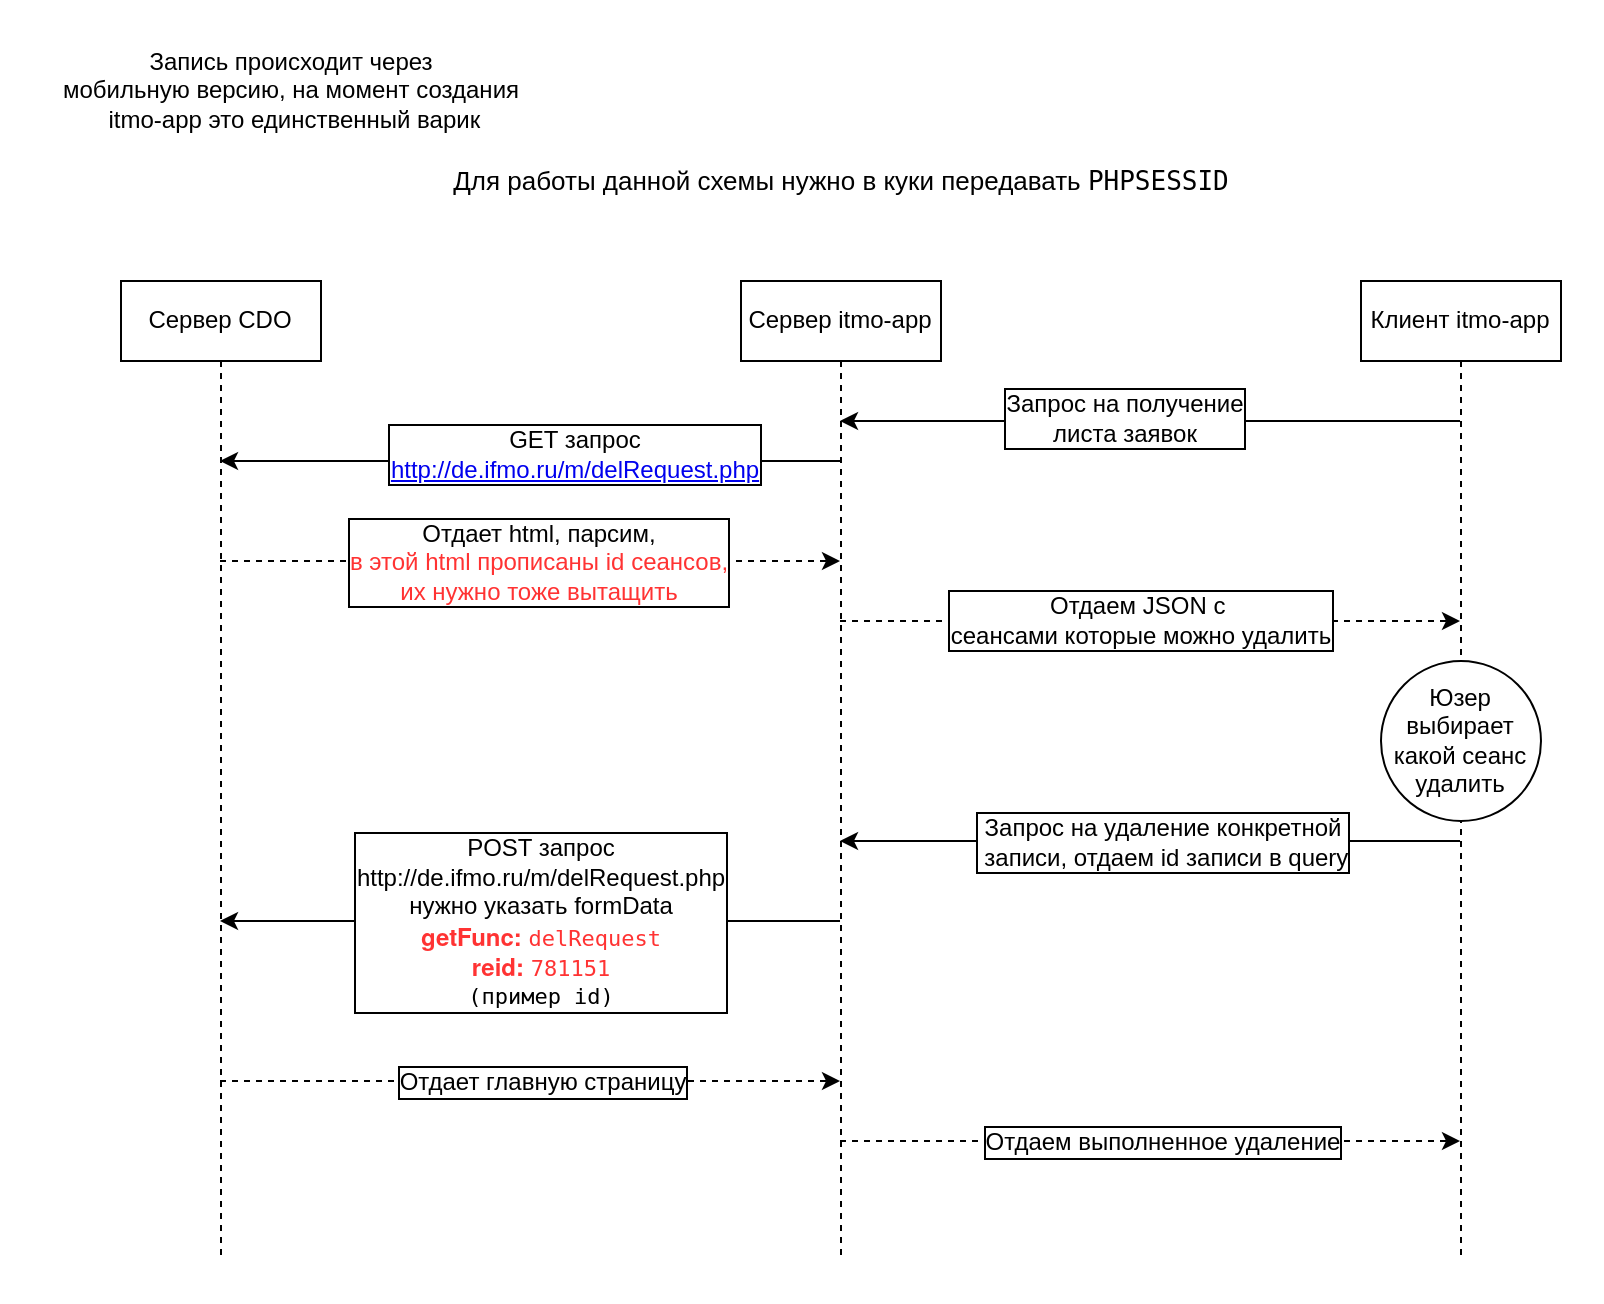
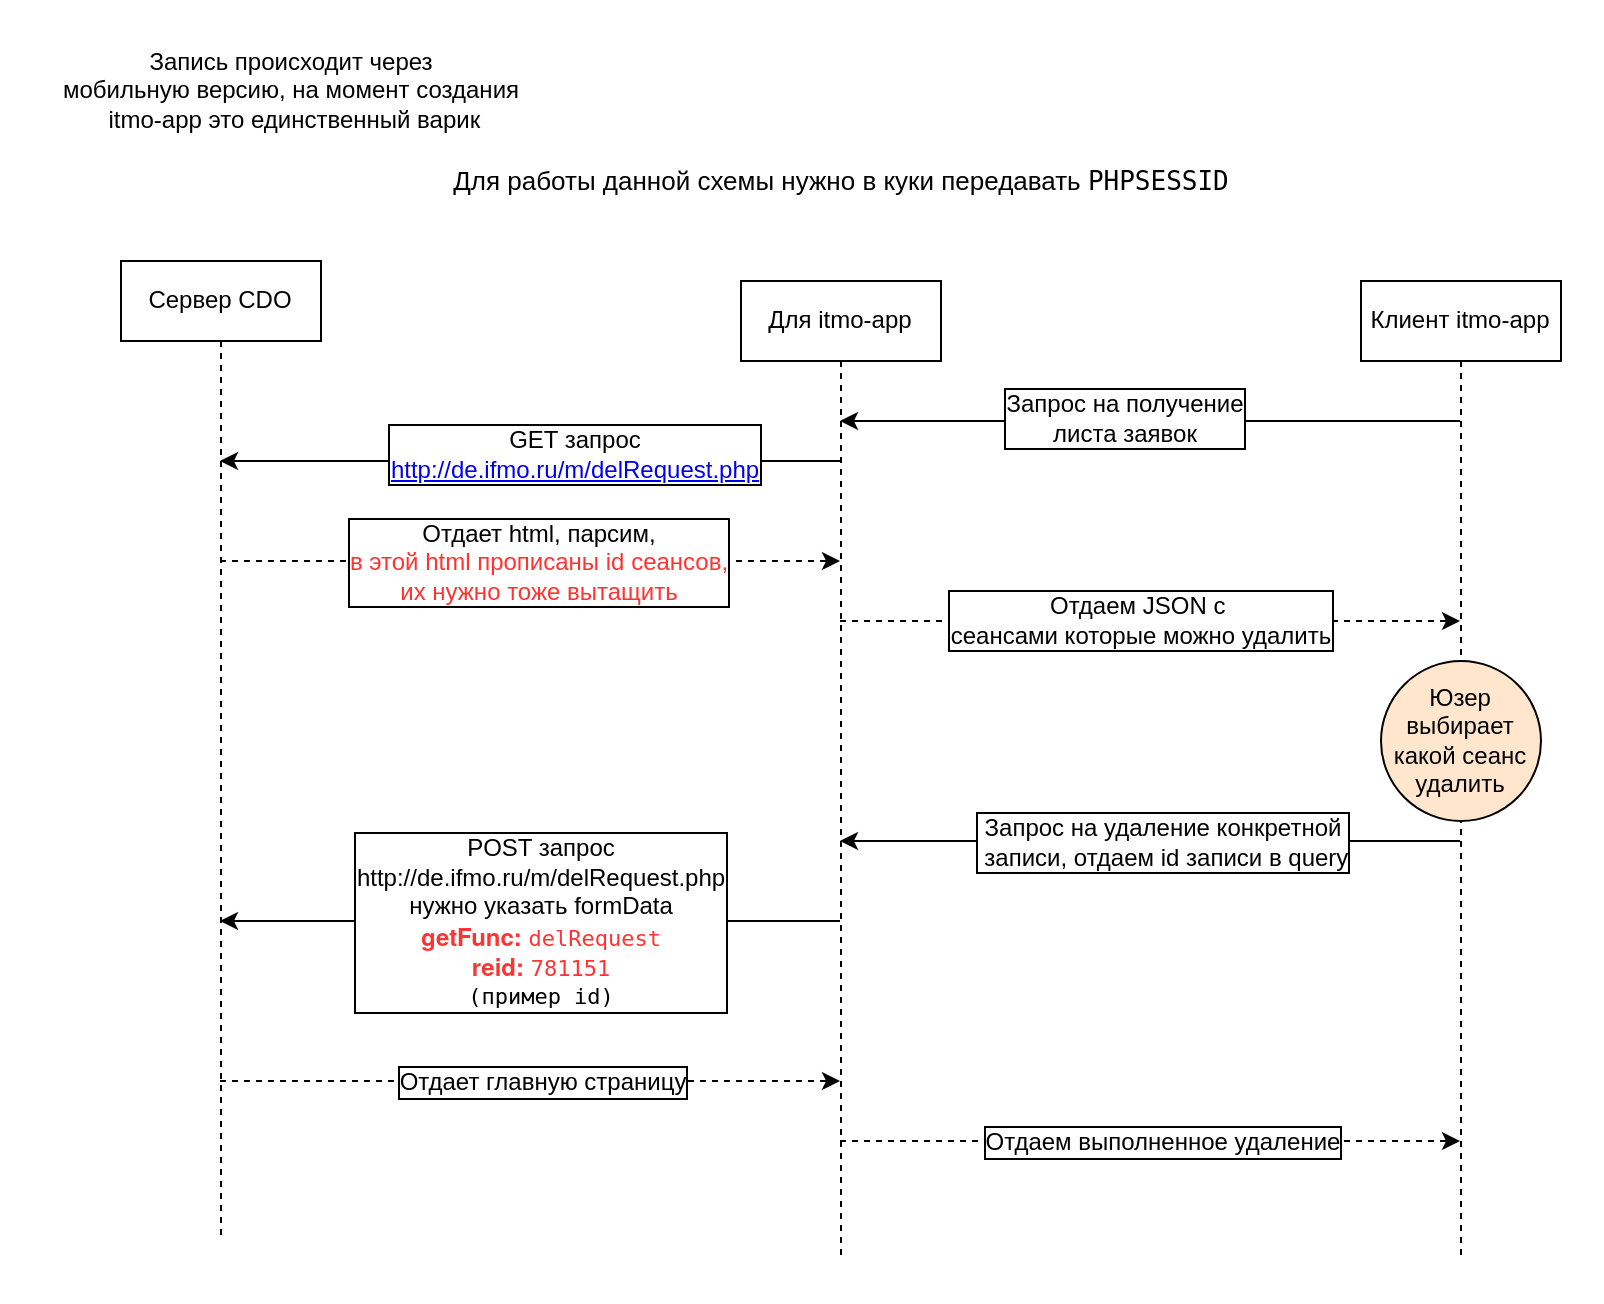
(841, 321) -> (841, 321)
(1461, 741) -> (1461, 741)
(221, 771) -> (221, 751)
